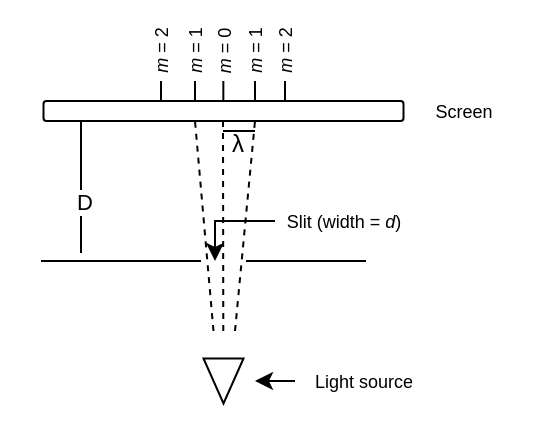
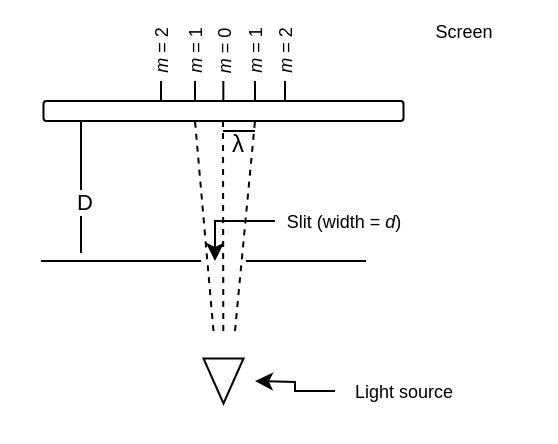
(465, 111) -> (465, 31)
(365, 381) -> (405, 391)
